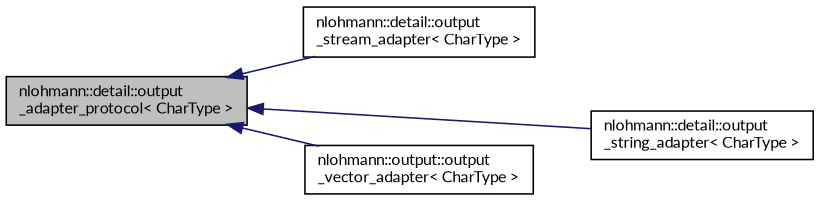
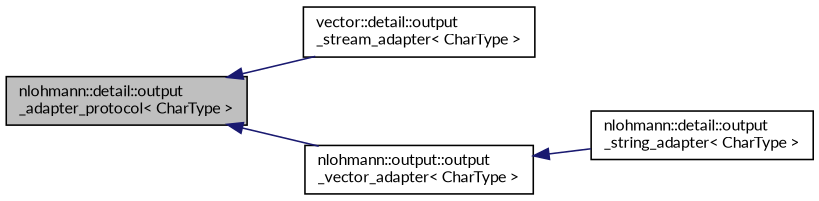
(419, 32) -> (419, 32)
(427, 119) -> (570, 151)
